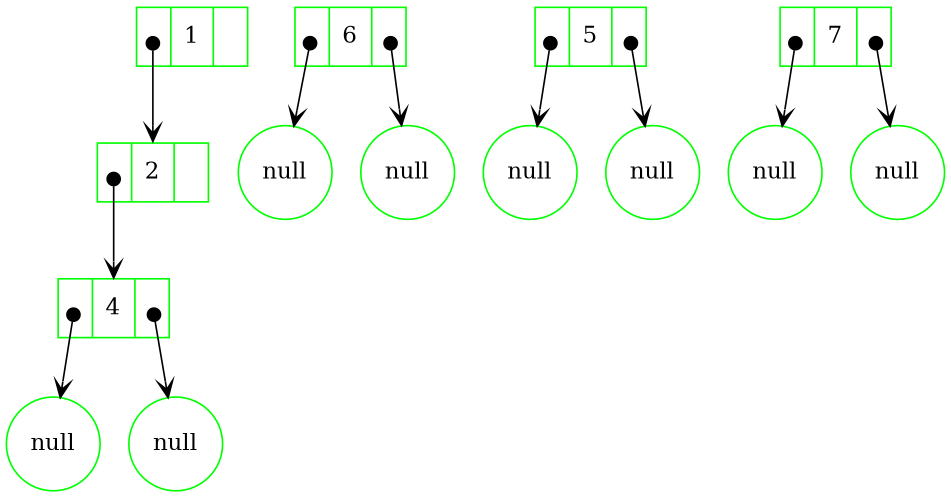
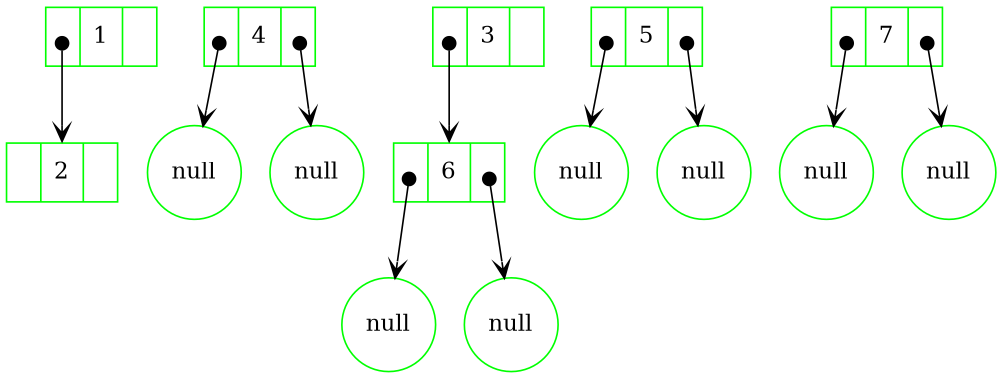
none -> (488, 37)
(114, 224) -> none
